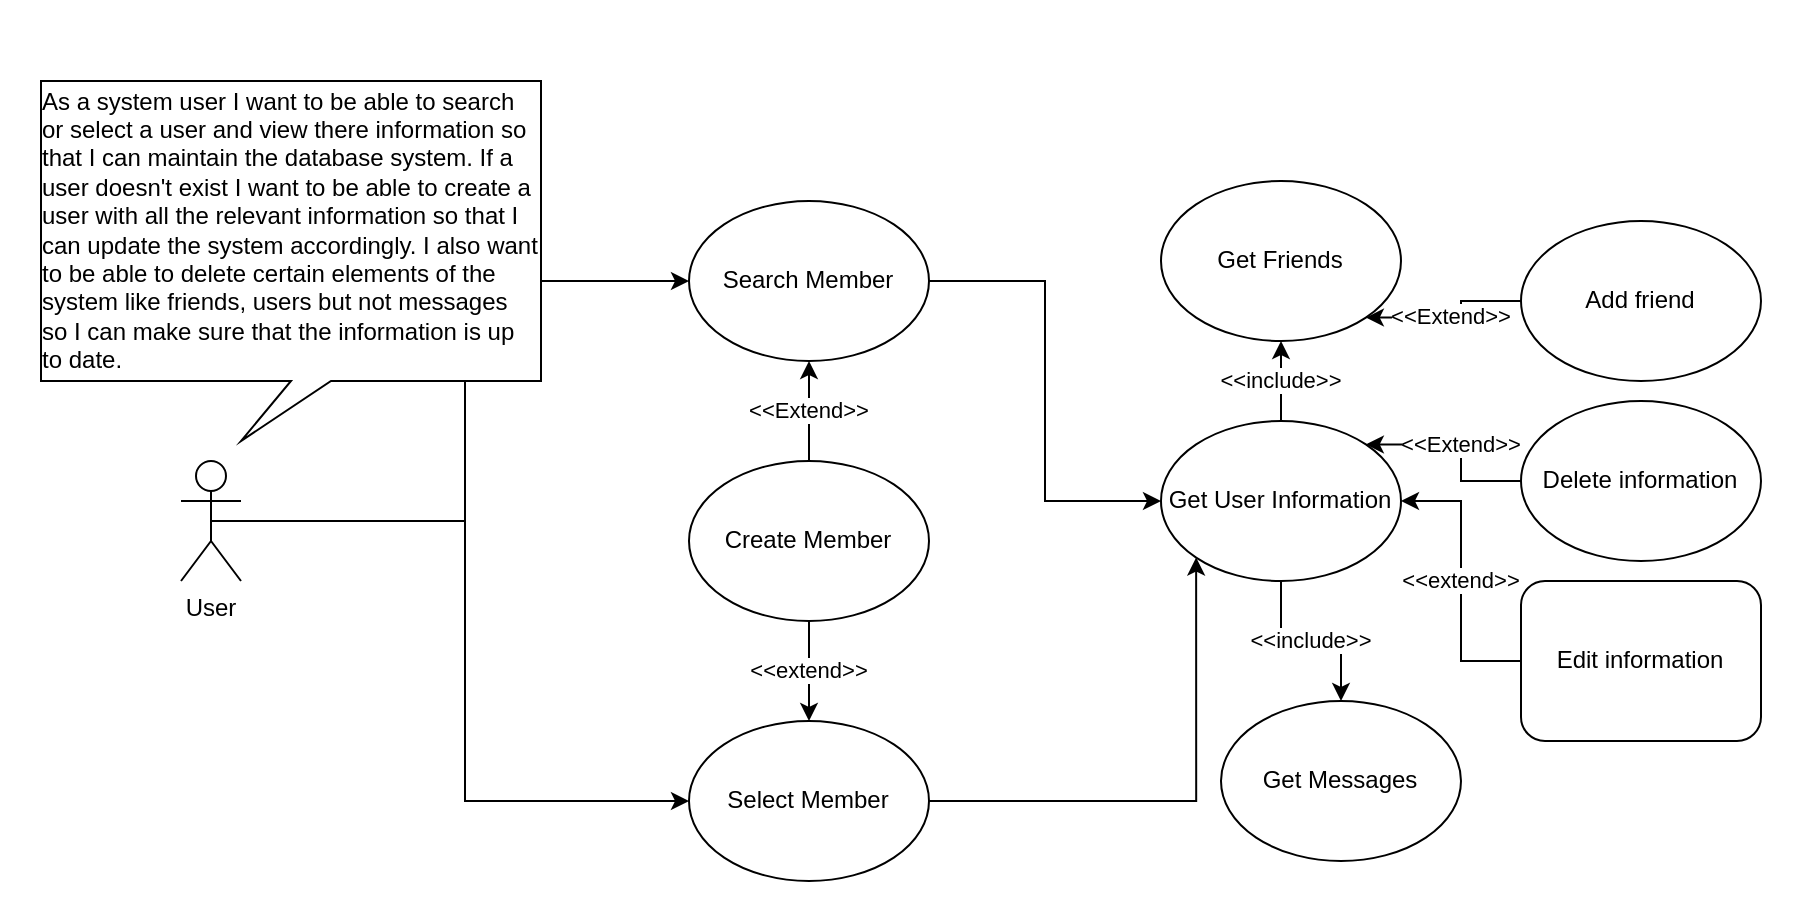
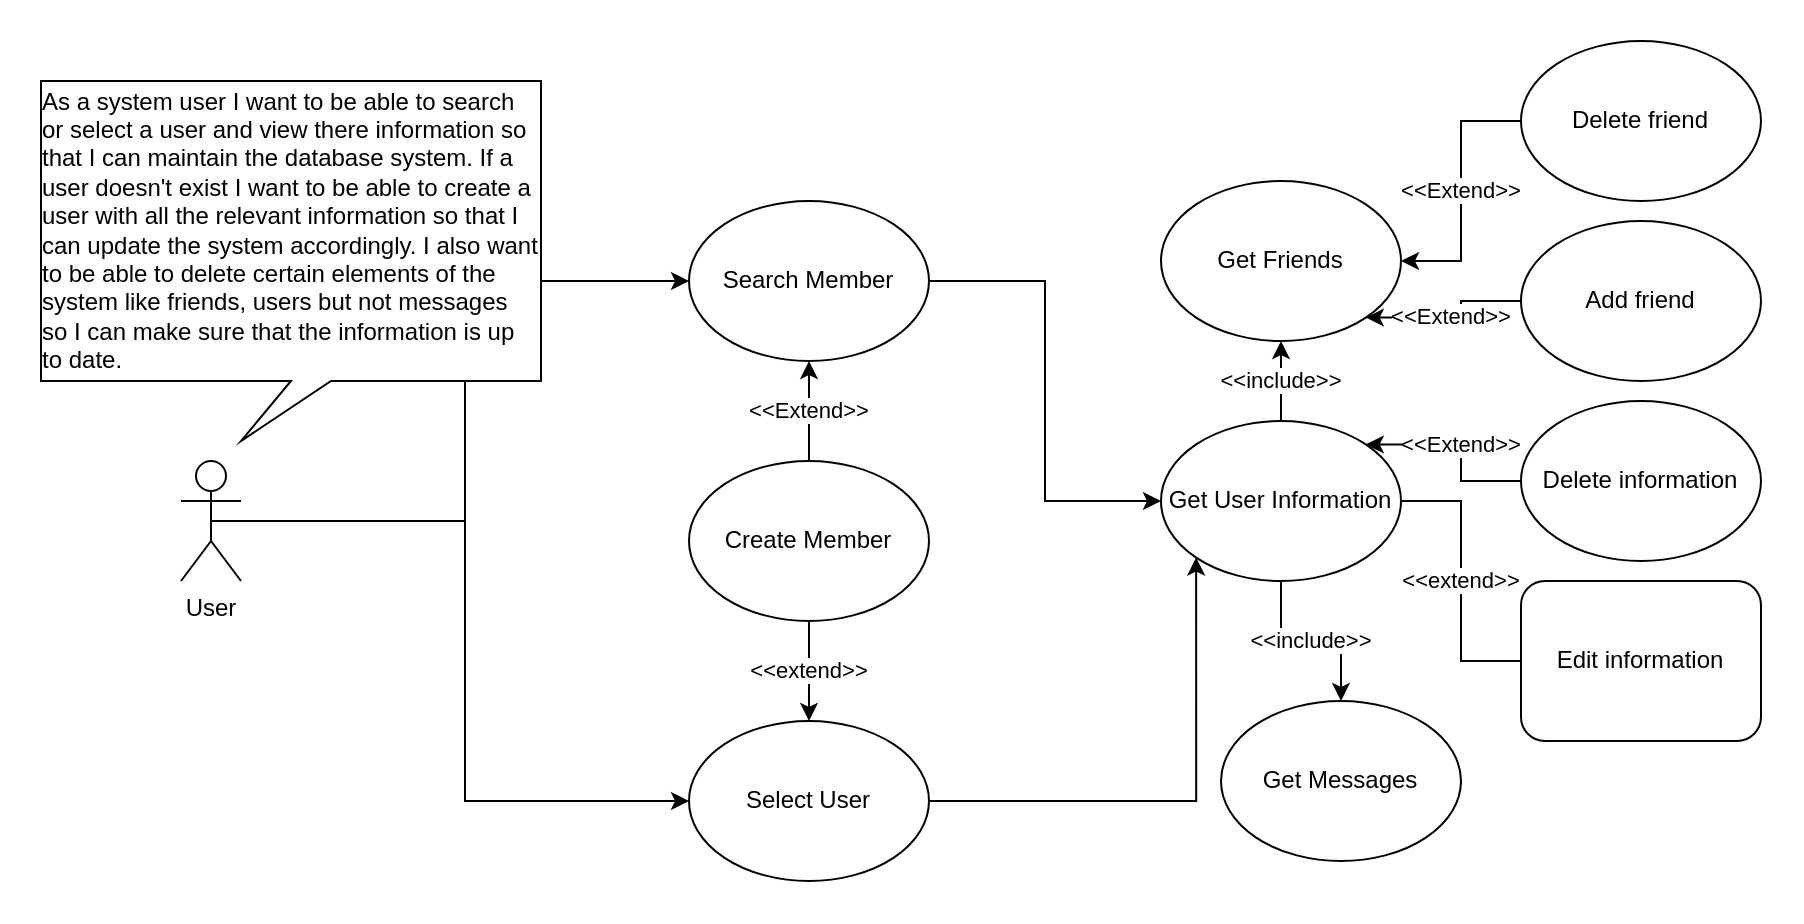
none -> (1641, 121)
none -> (1461, 184)
(1416, 501) -> (1410, 501)
(809, 801) -> (809, 801)
